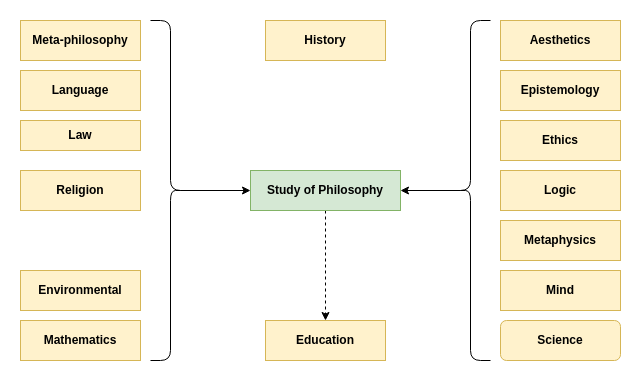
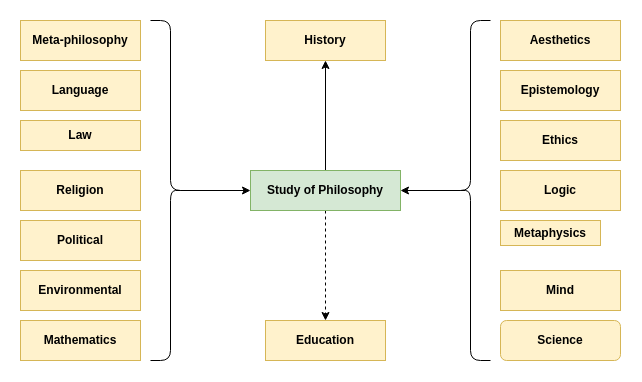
none -> (326, 119)
none -> (81, 241)
(561, 241) -> (551, 233)
